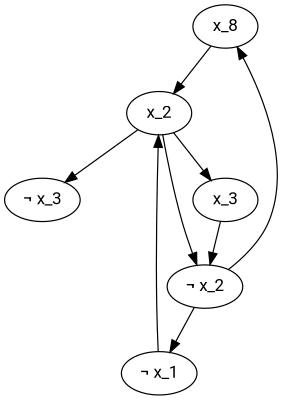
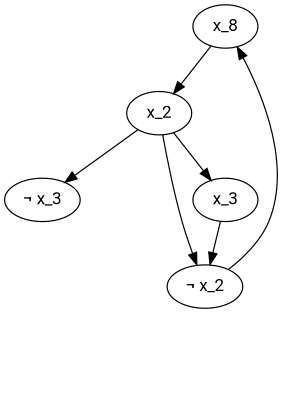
(159, 373) -> none
